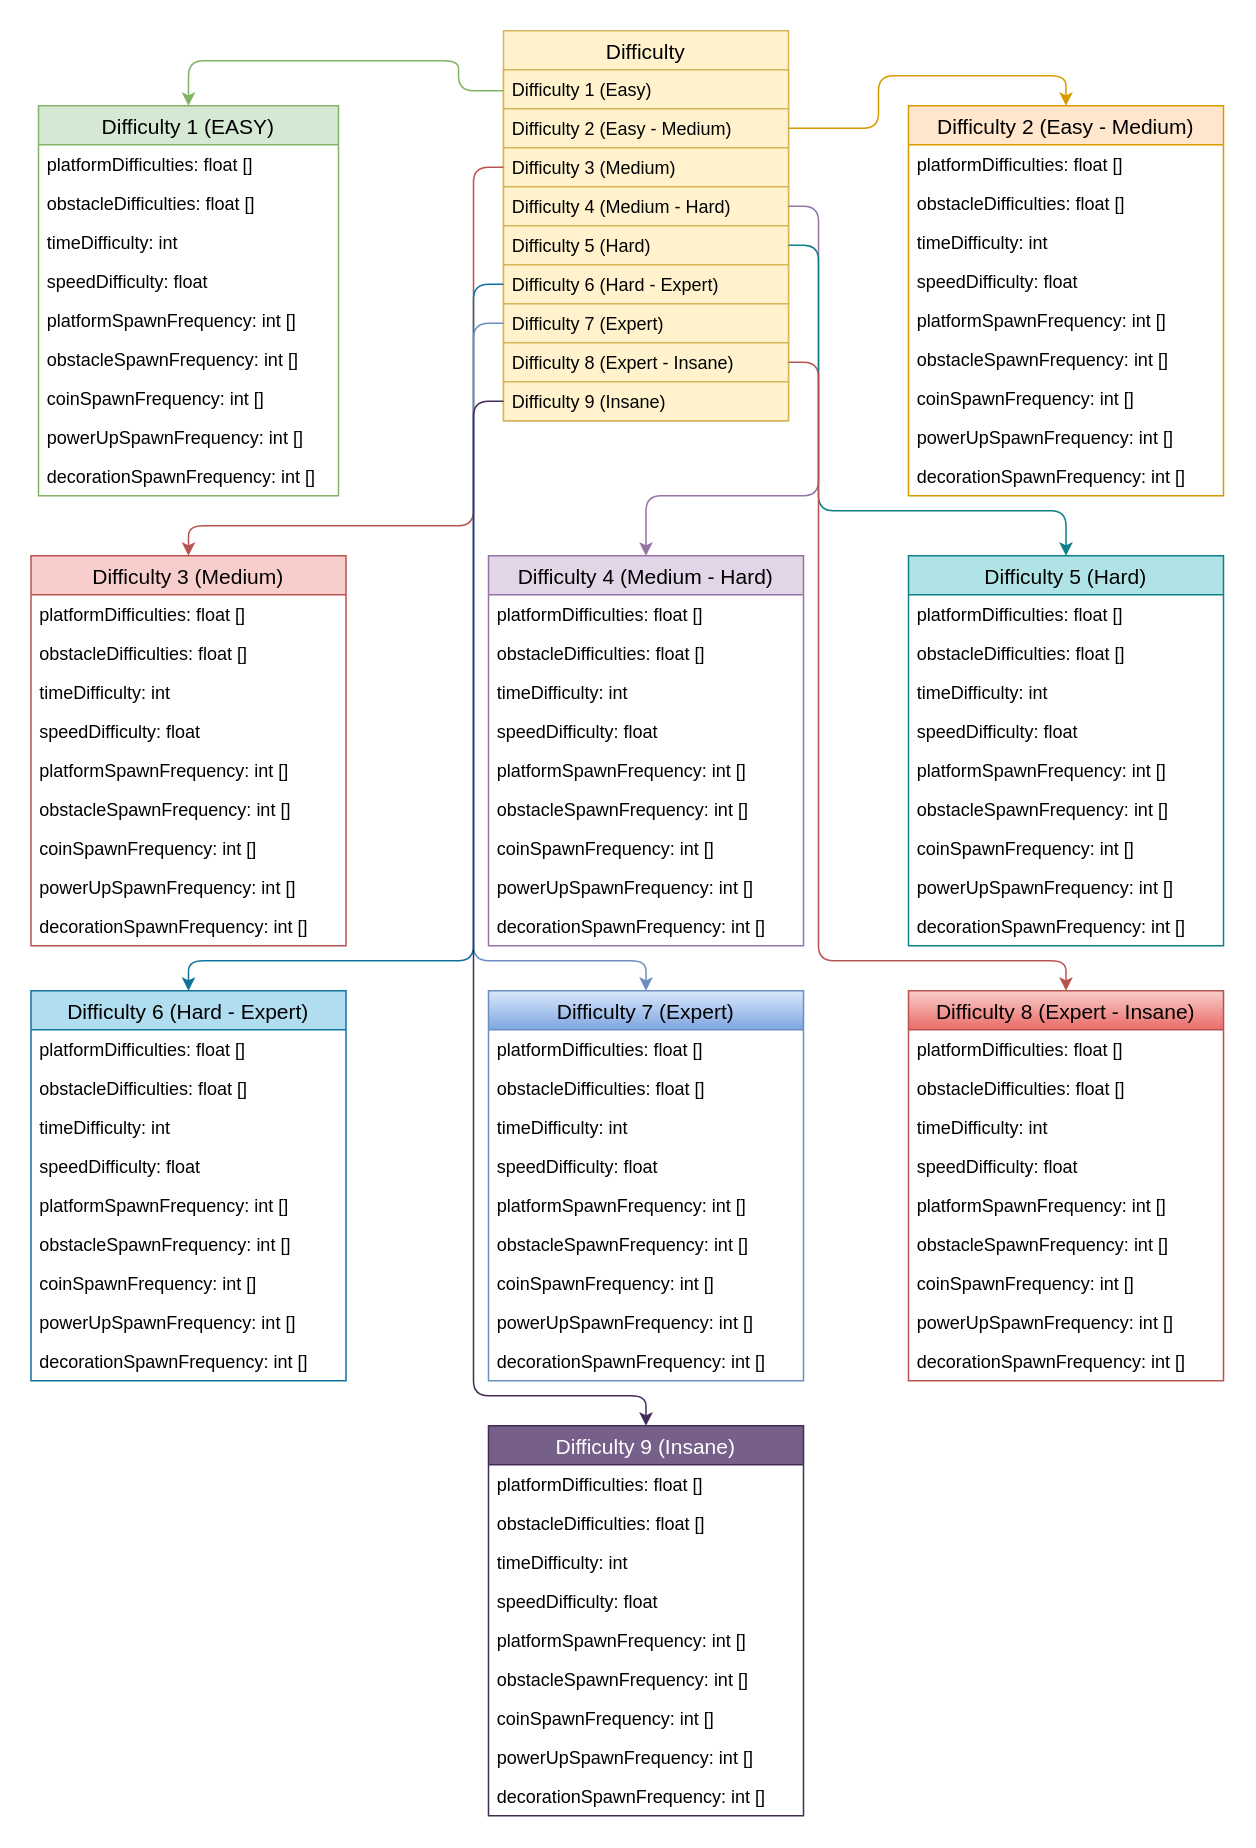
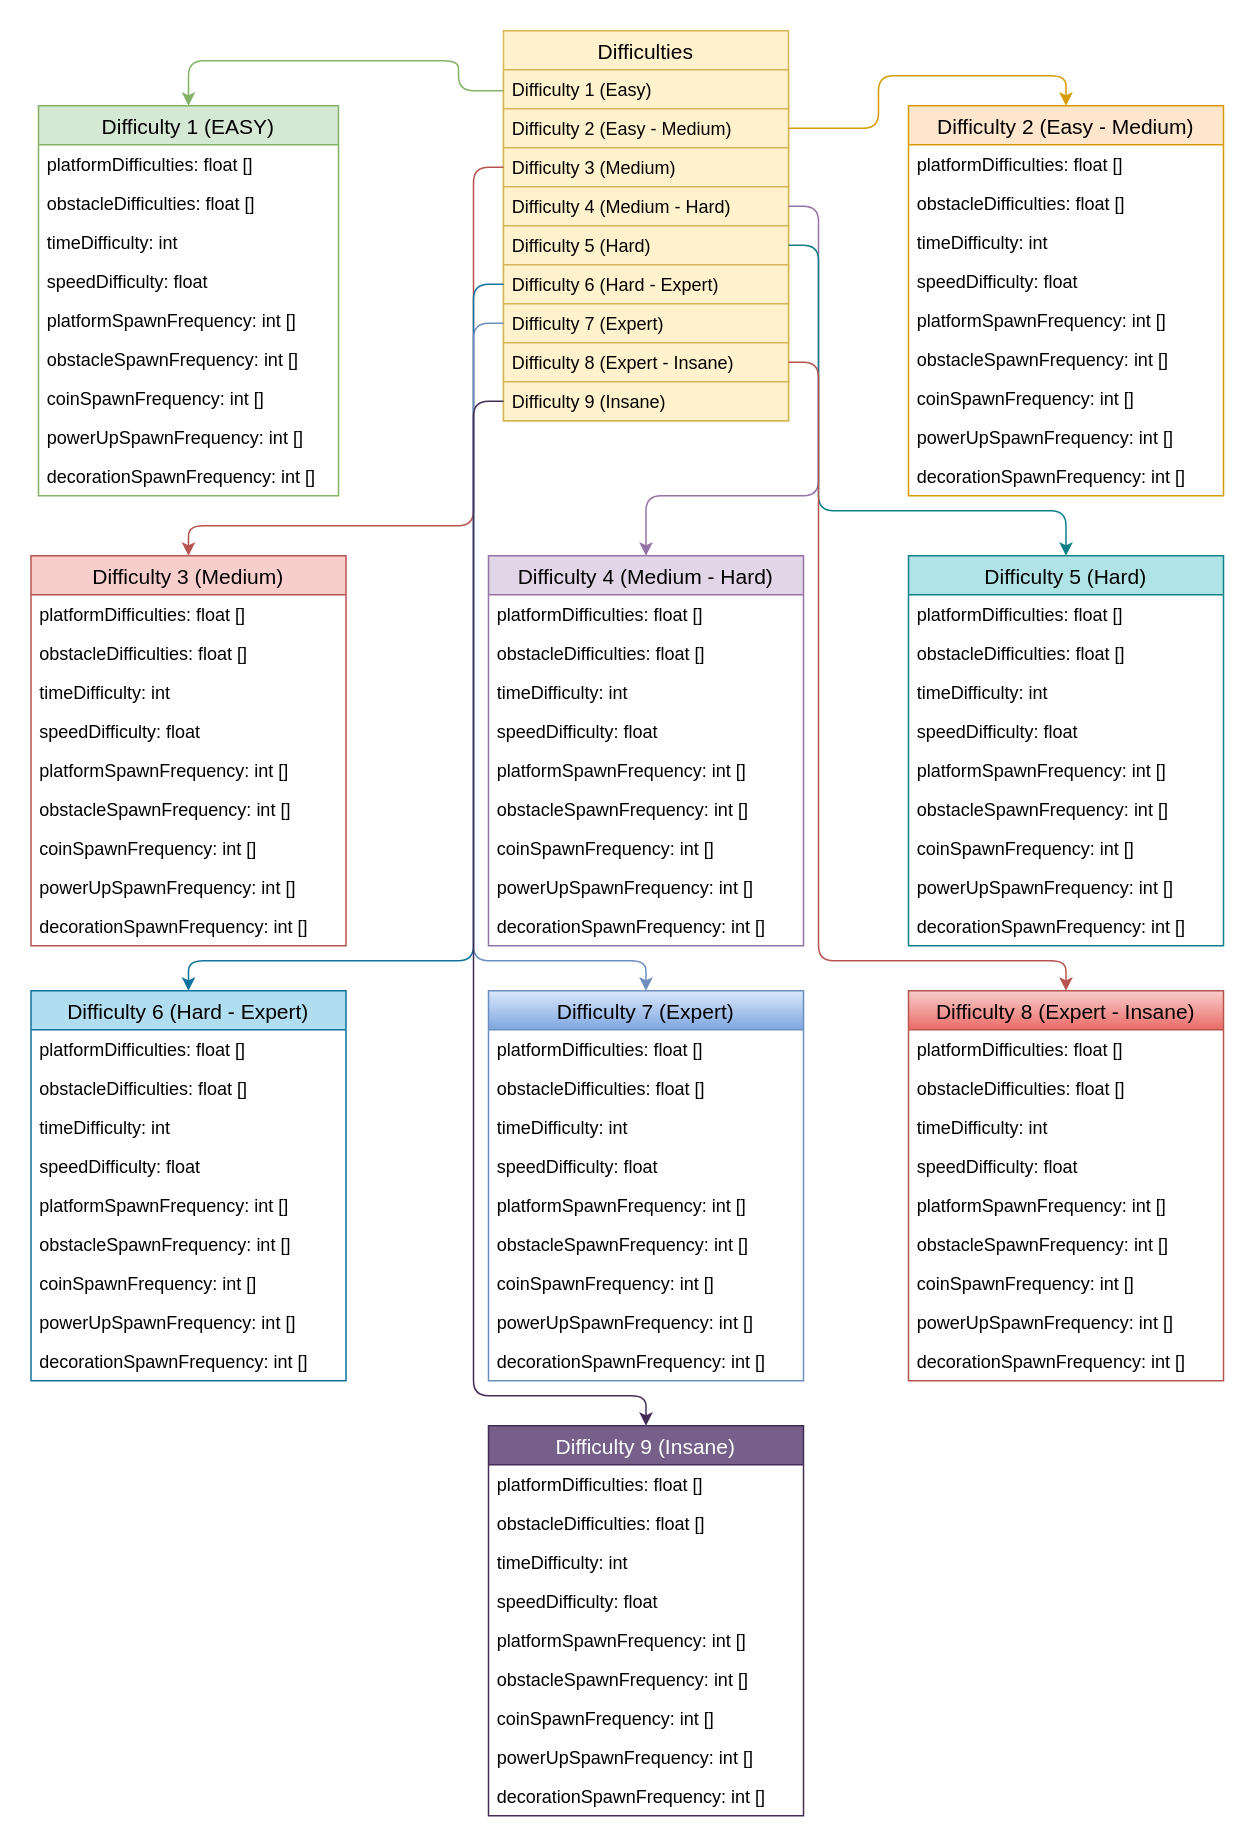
(645, 52) -> (645, 52)
